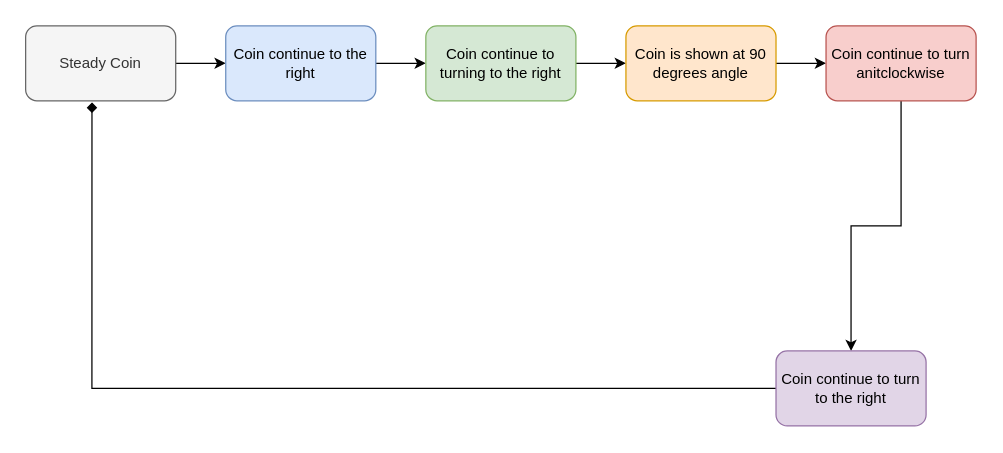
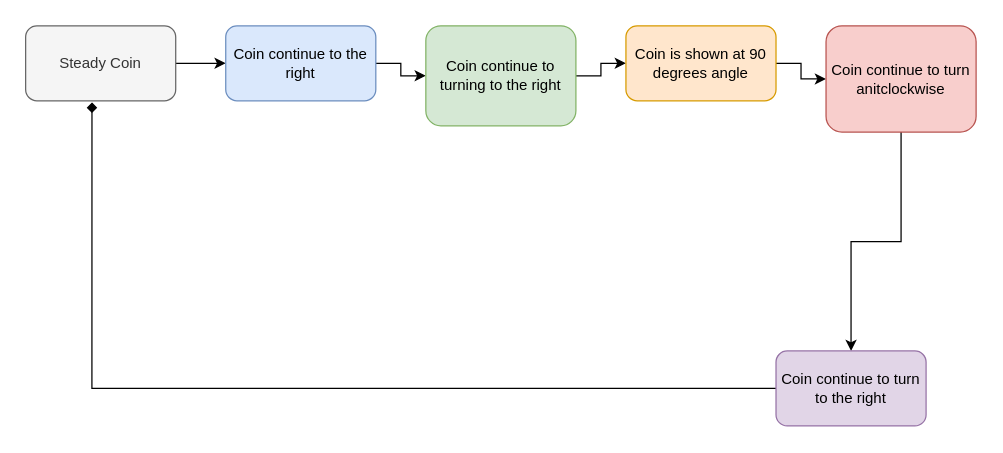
(501, 63) -> (501, 76)
(901, 63) -> (901, 79)
